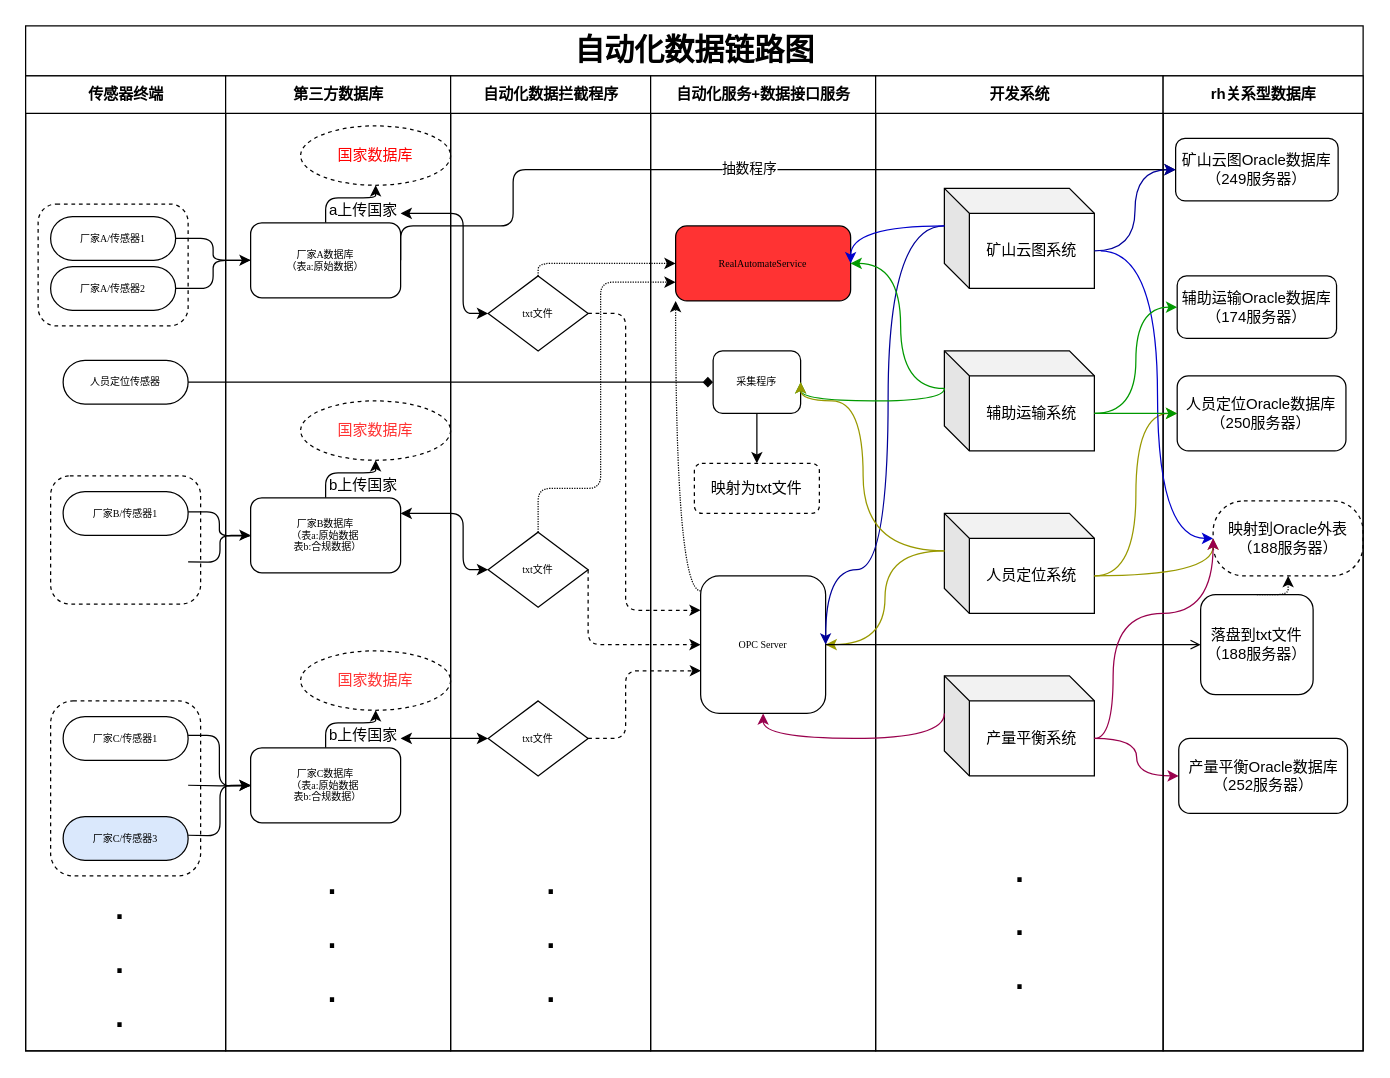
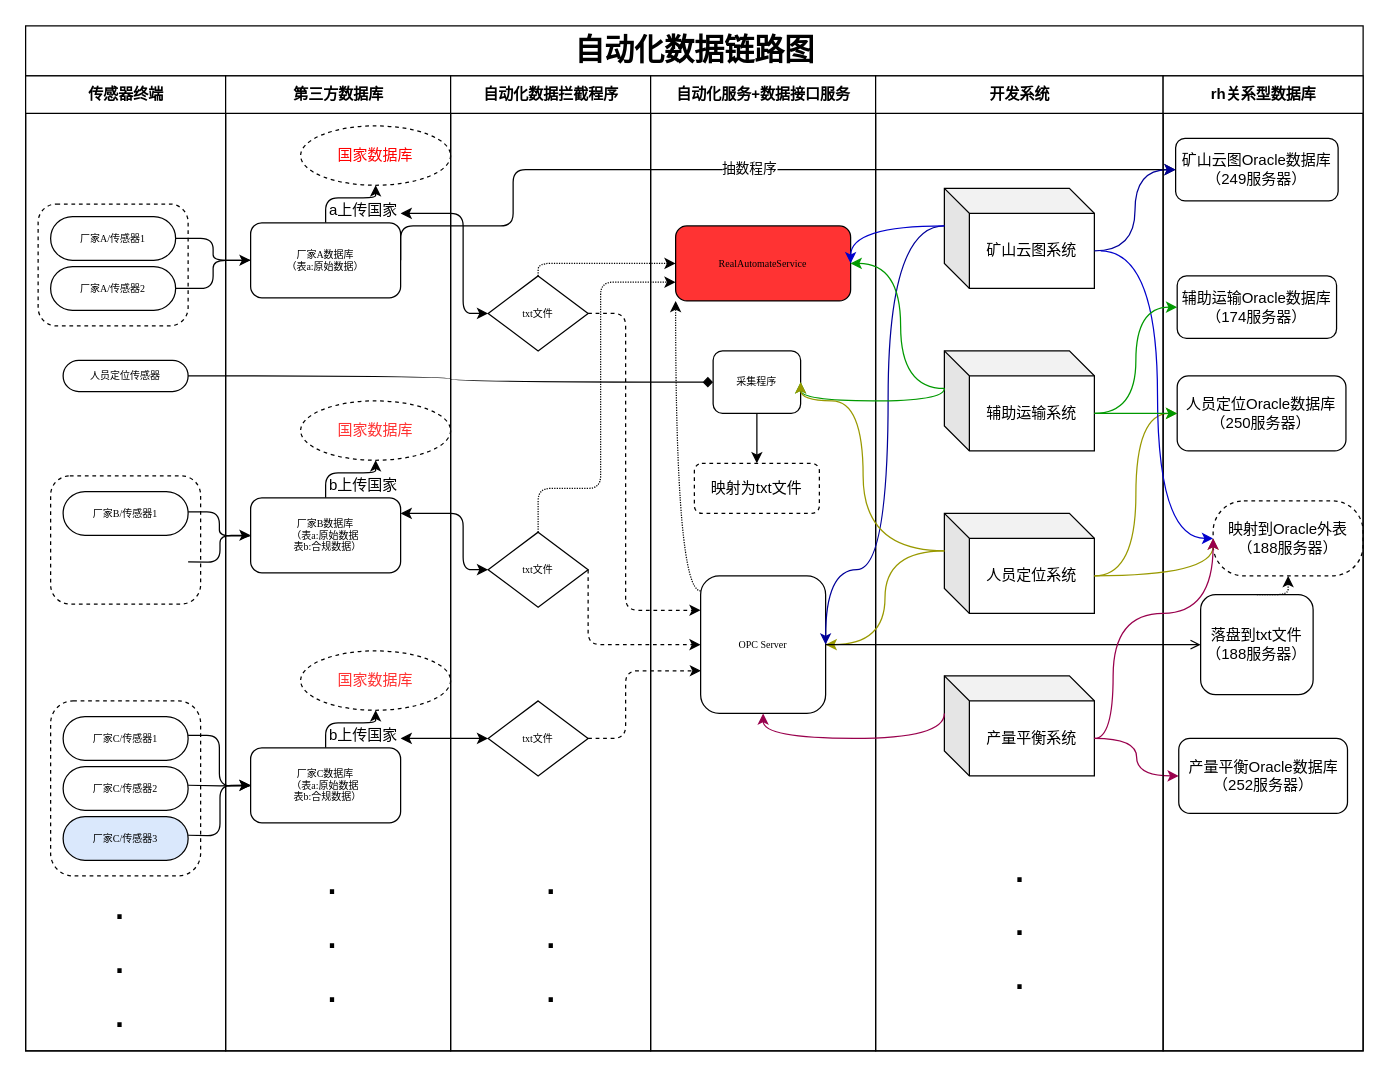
(126, 382) -> (126, 376)
none -> (126, 788)
